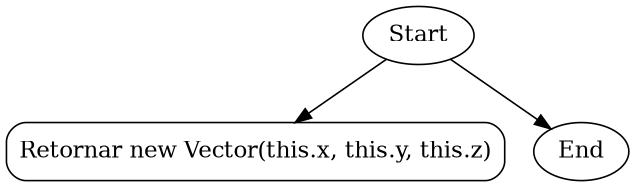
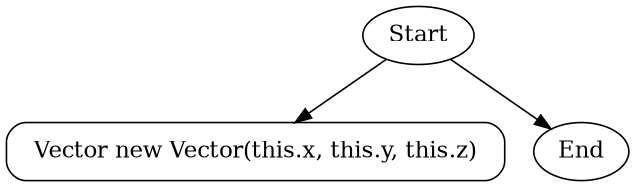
(256, 152) -> (256, 152)
